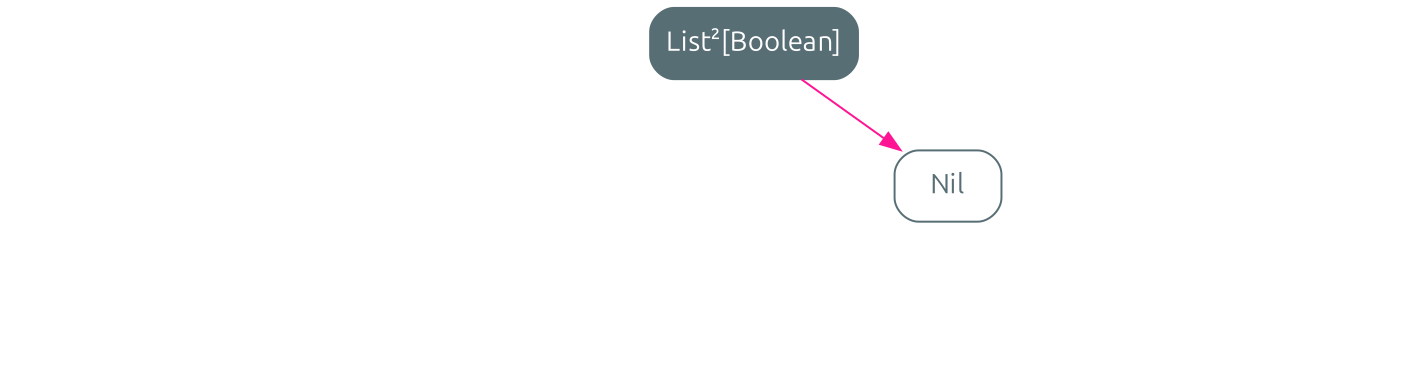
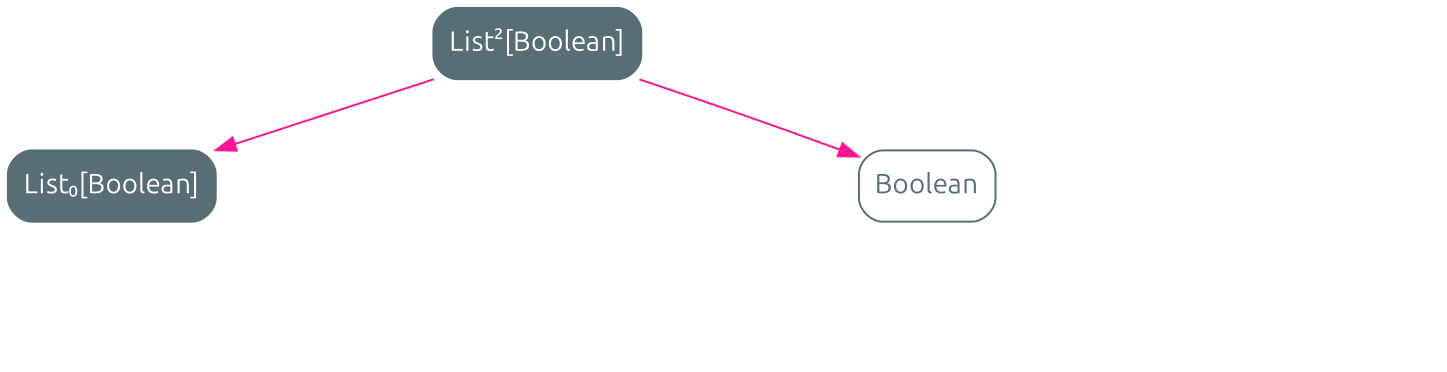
none -> (112, 186)
(948, 186) -> (927, 186)
